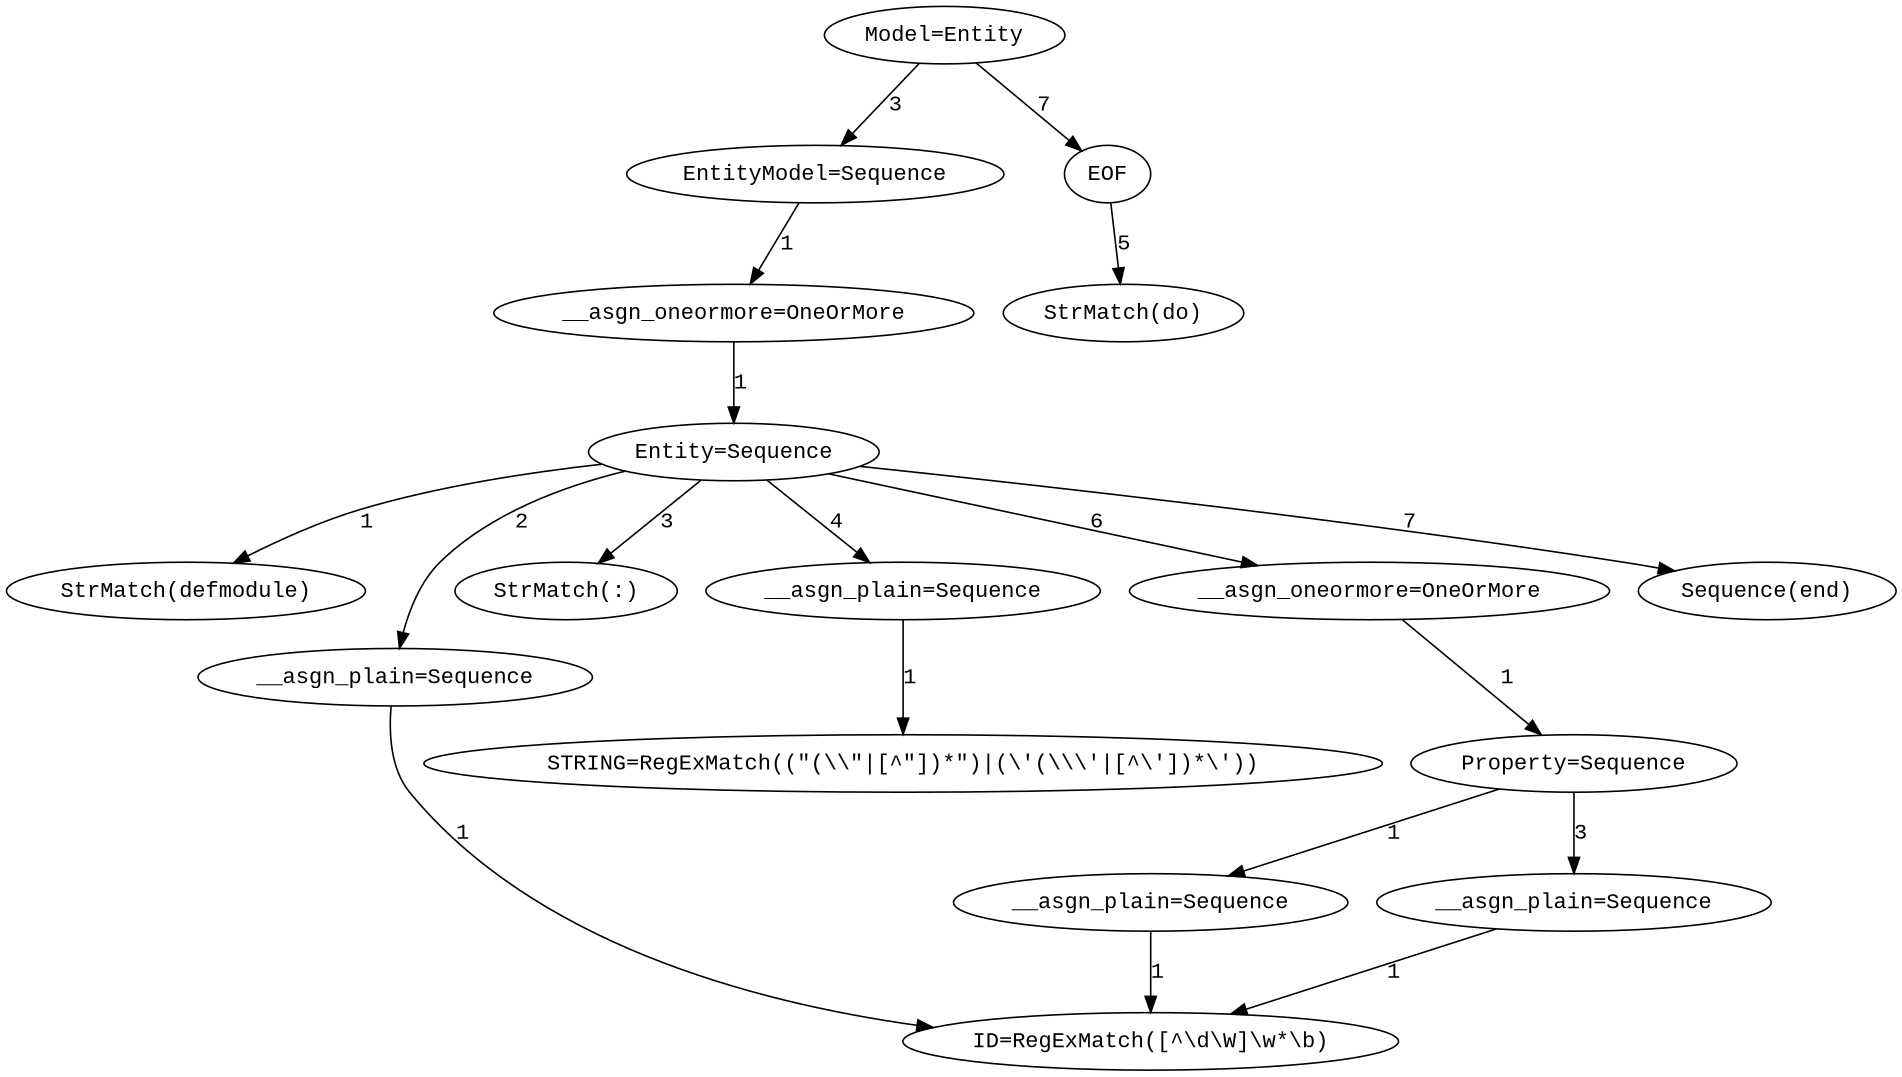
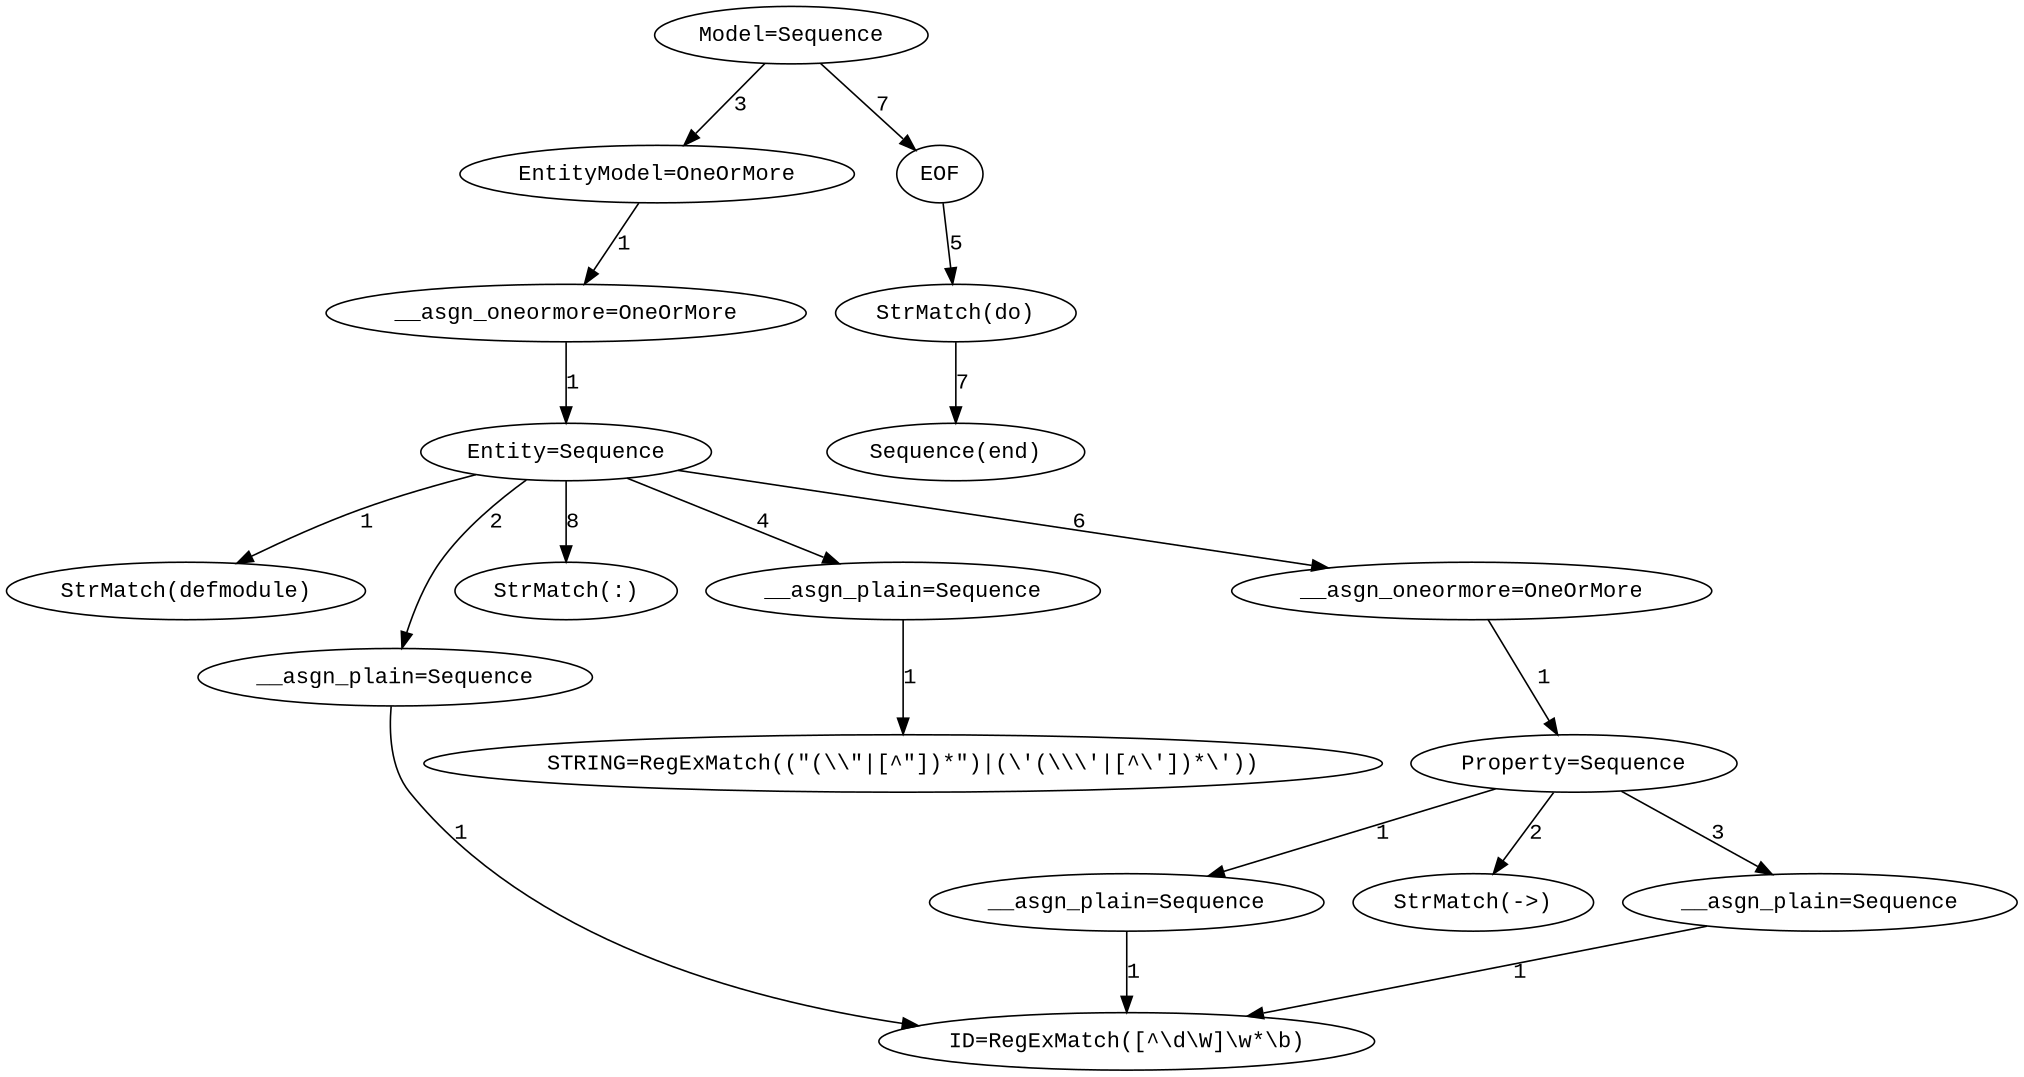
(945, 35) -> (791, 35)
(815, 174) -> (657, 174)
(1260, 512) -> (956, 375)
(668, 521) -> (573, 521)
none -> (1473, 902)
